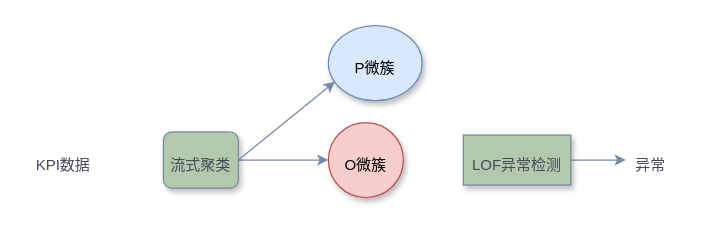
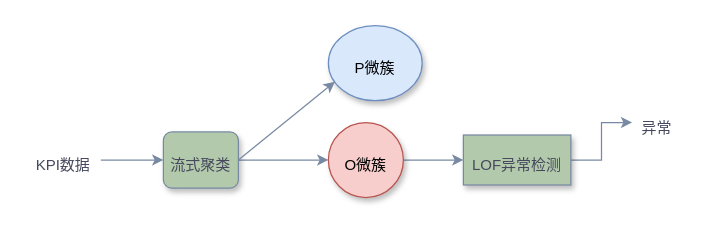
none -> (128, 160)
none -> (429, 160)
(651, 160) -> (657, 123)
